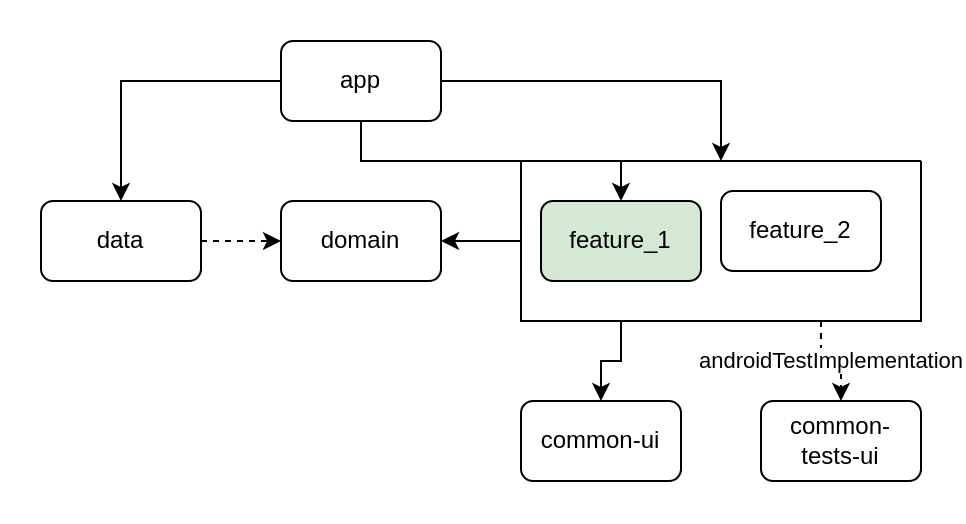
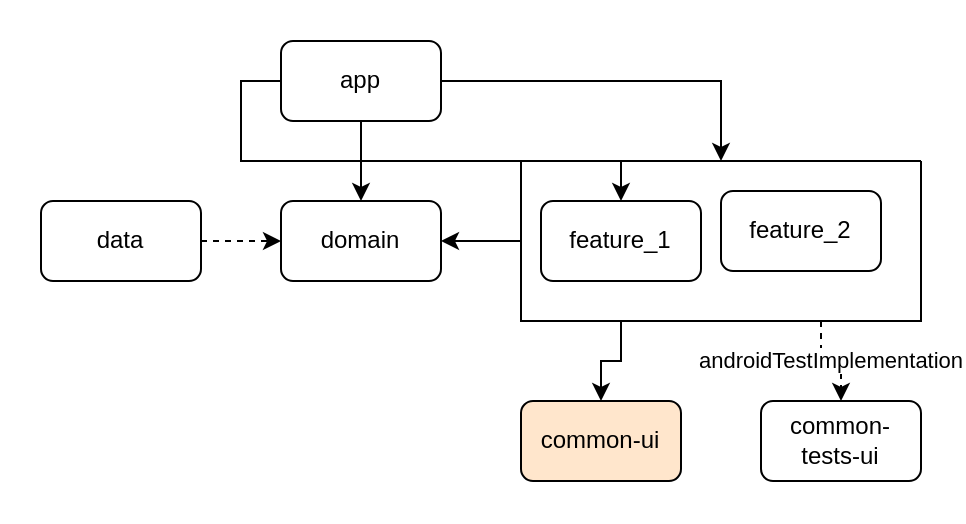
(129, 81) -> (273, 161)
(621, 241) -> (621, 241)
(601, 441) -> (601, 441)
